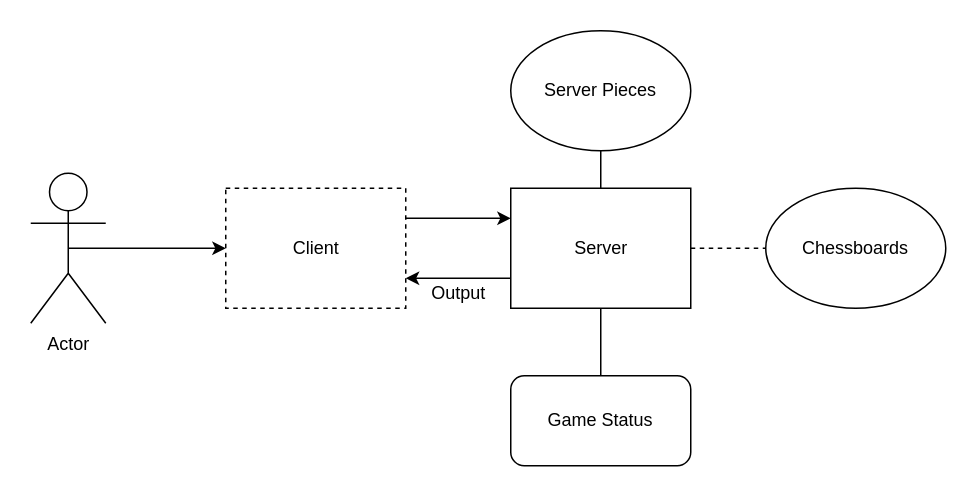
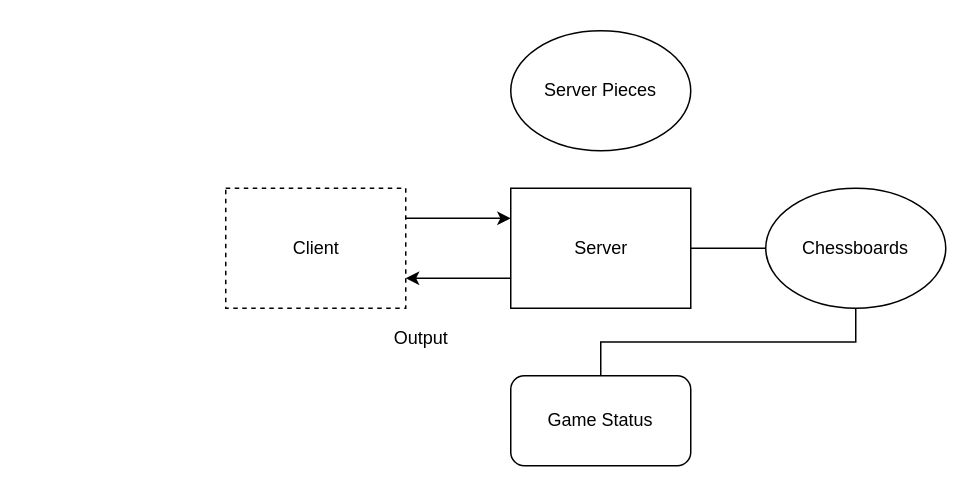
(601, 170) -> none
(68, 248) -> none
(144, 248) -> none
(728, 248) -> (728, 248)
(458, 293) -> (421, 338)
(601, 326) -> (744, 342)
